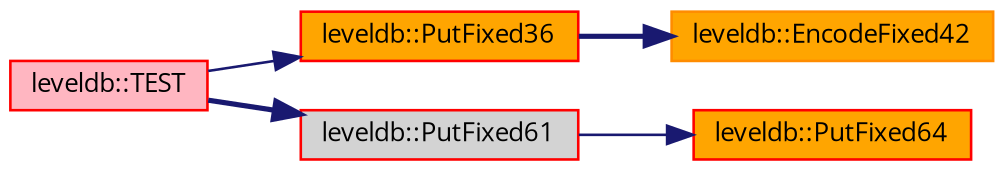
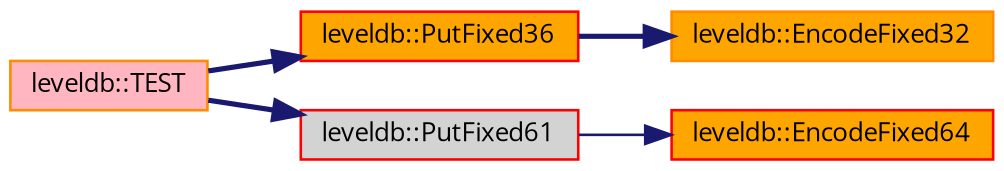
(832, 36) -> (832, 36)
(241, 66) -> (241, 66)
(109, 86) -> (109, 86)
(832, 135) -> (832, 135)
